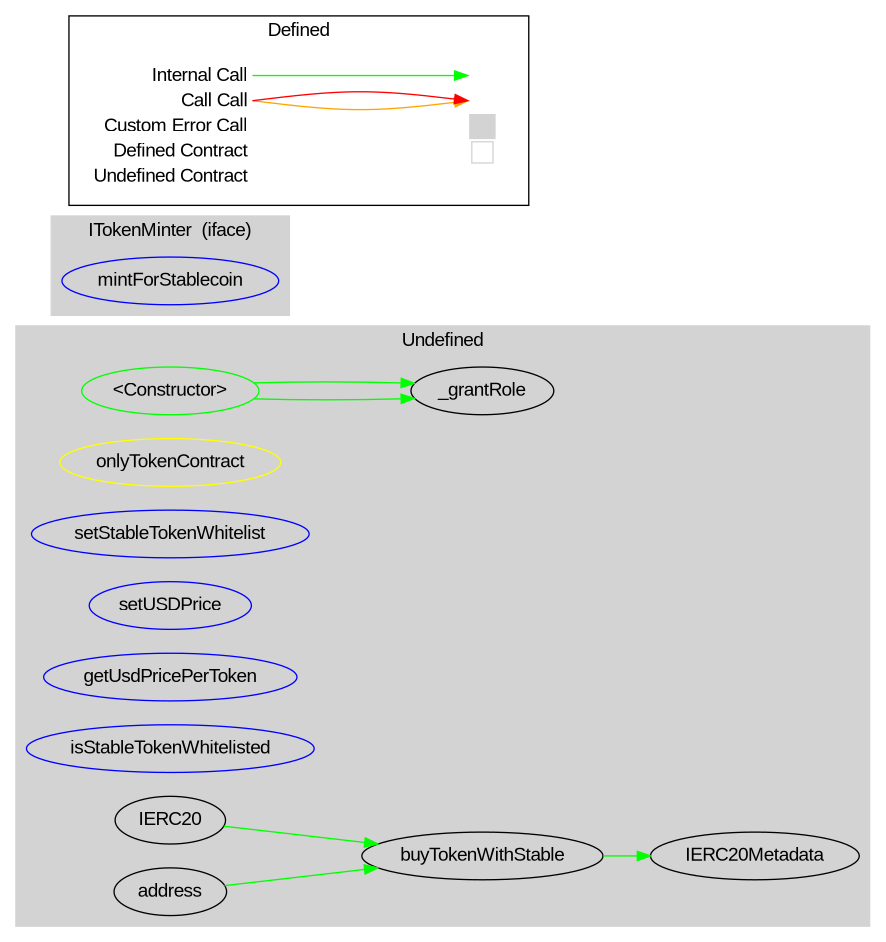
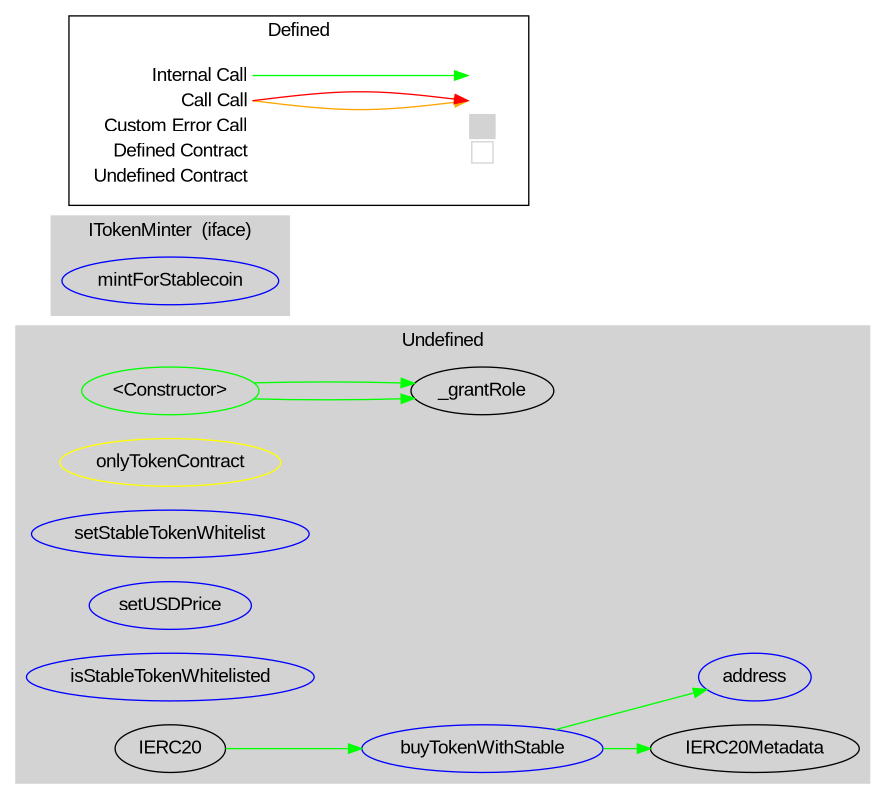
(170, 677) -> none
(482, 856) -> (482, 749)
(294, 878) -> (625, 711)
(170, 892) -> (755, 677)
